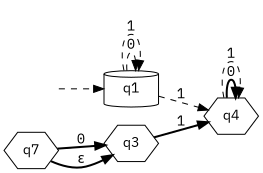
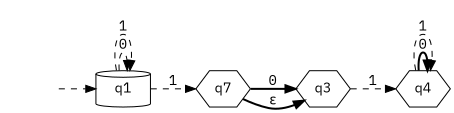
(179, 102) -> (168, 89)
(176, 131) -> (368, 89)
